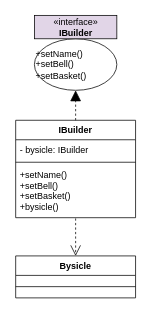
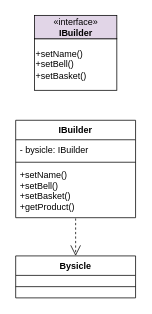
(75, 65) -> (75, 65)
(75, 111) -> none
(45, 176) -> (45, 176)
